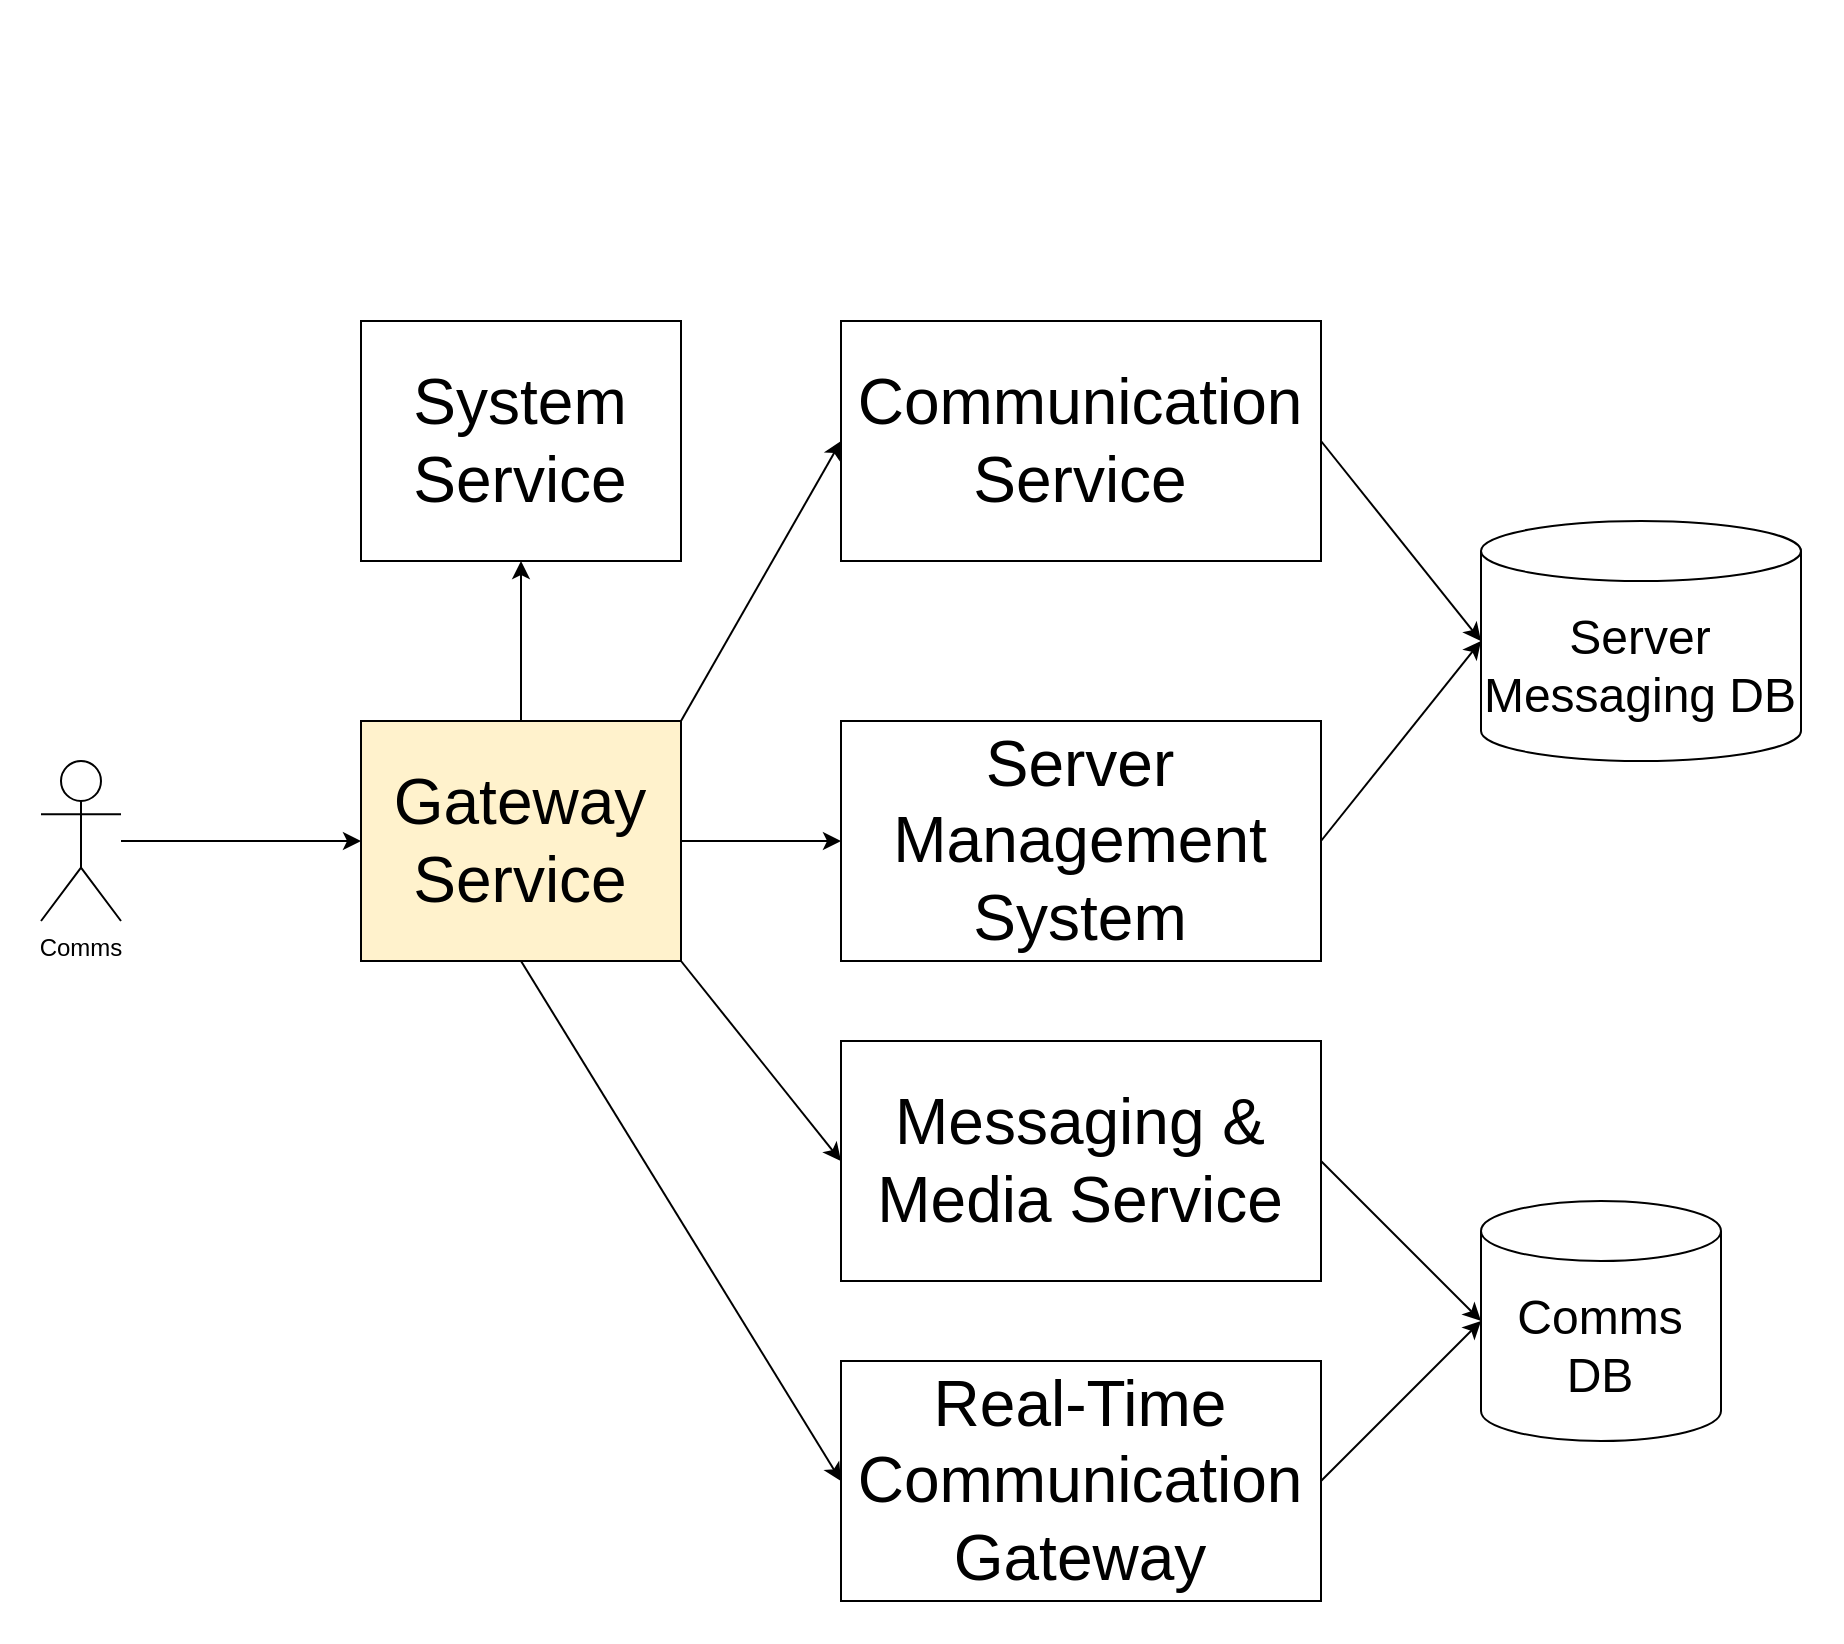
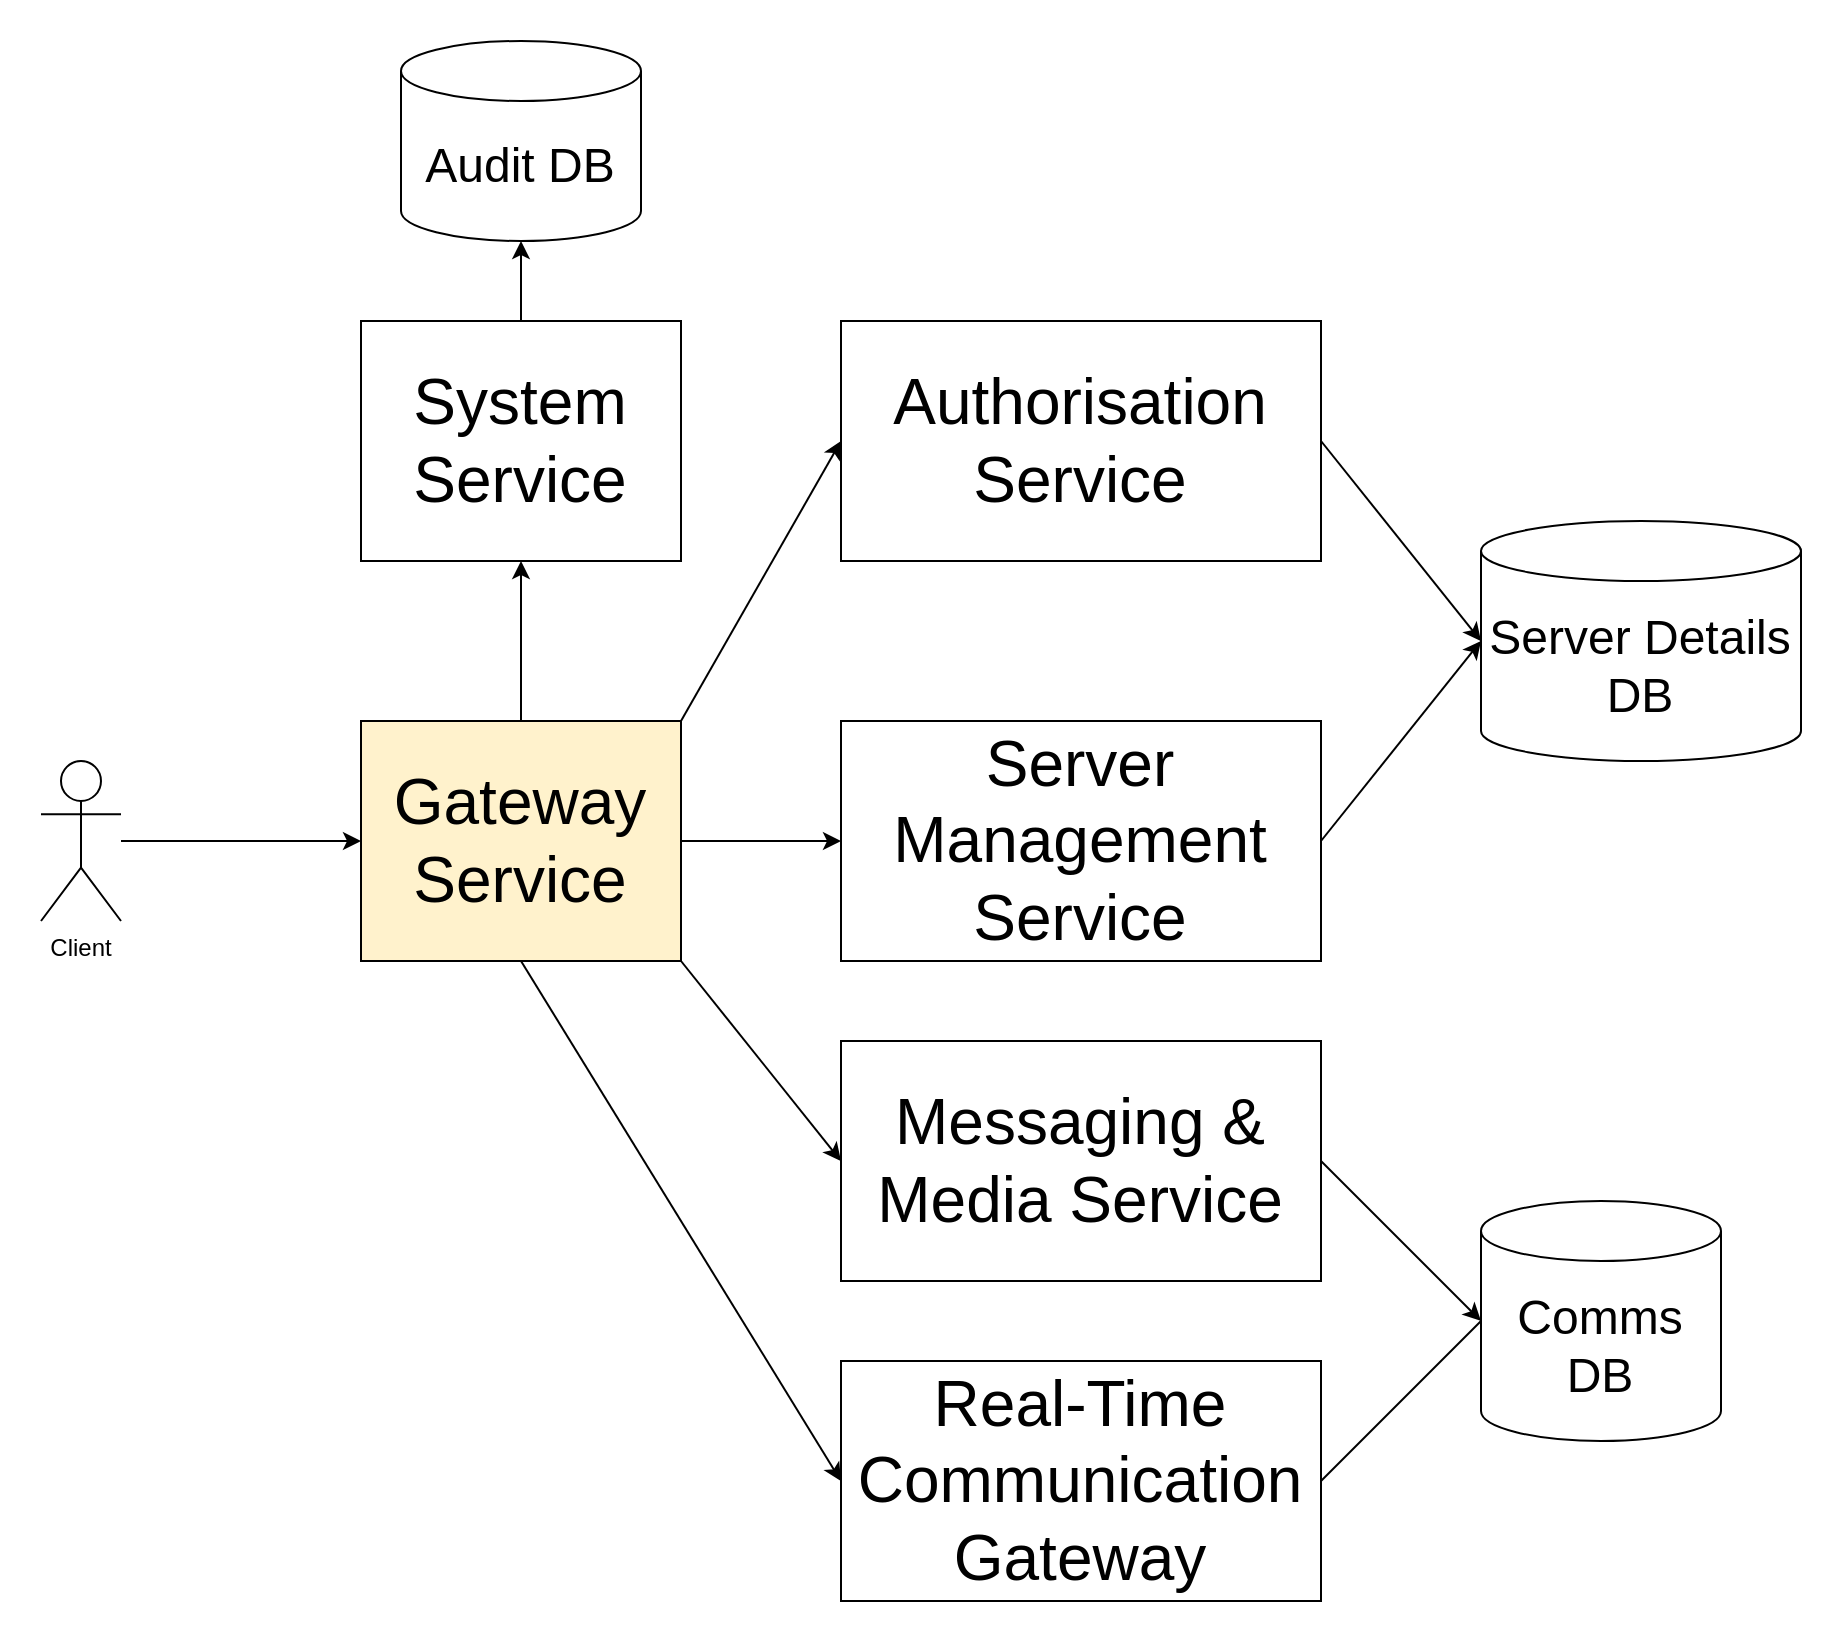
none -> (521, 141)
none -> (521, 288)
(1081, 441) -> (1081, 441)
(1641, 667) -> (1641, 667)
(1081, 841) -> (1081, 841)
(82, 949) -> (82, 949)
(1471, 1331) -> (1475, 1327)
